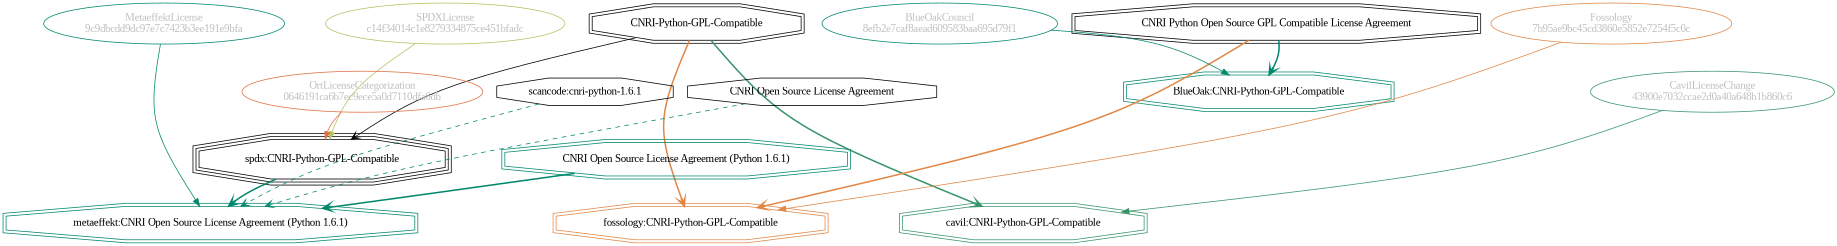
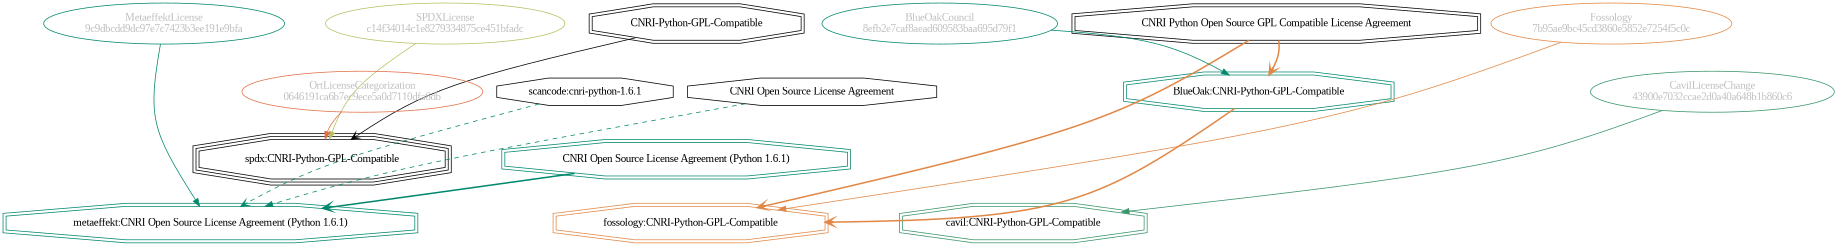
(1278, 55) -> (1278, 55)
(665, 111) -> (1046, 205)
(831, 141) -> none
(508, 148) -> (508, 148)
(255, 189) -> none
